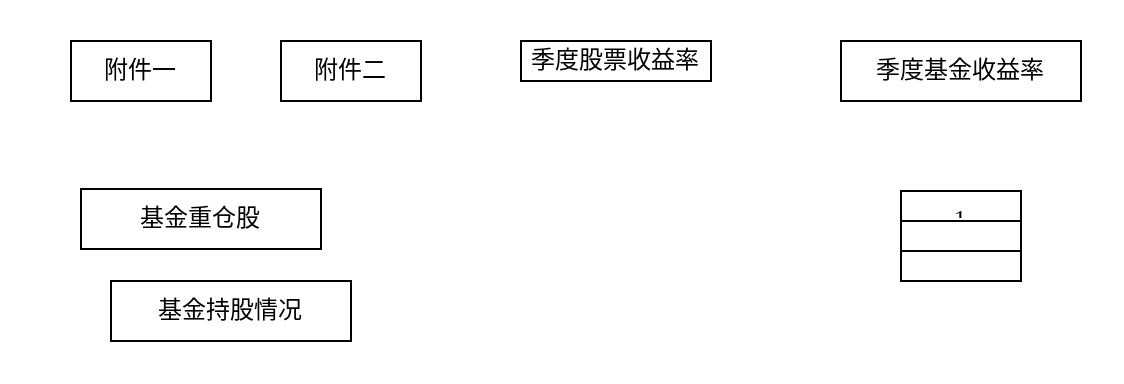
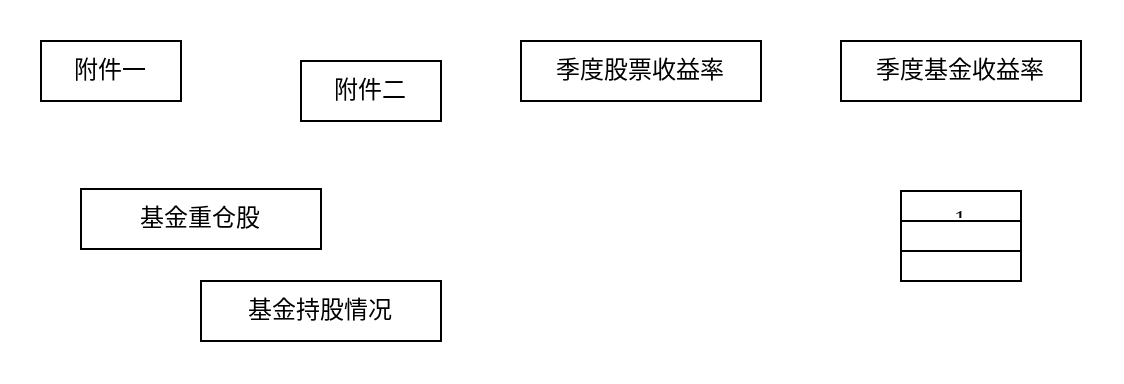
(616, 61) -> (641, 71)
(141, 71) -> (111, 71)
(351, 71) -> (371, 91)
(231, 311) -> (321, 311)
